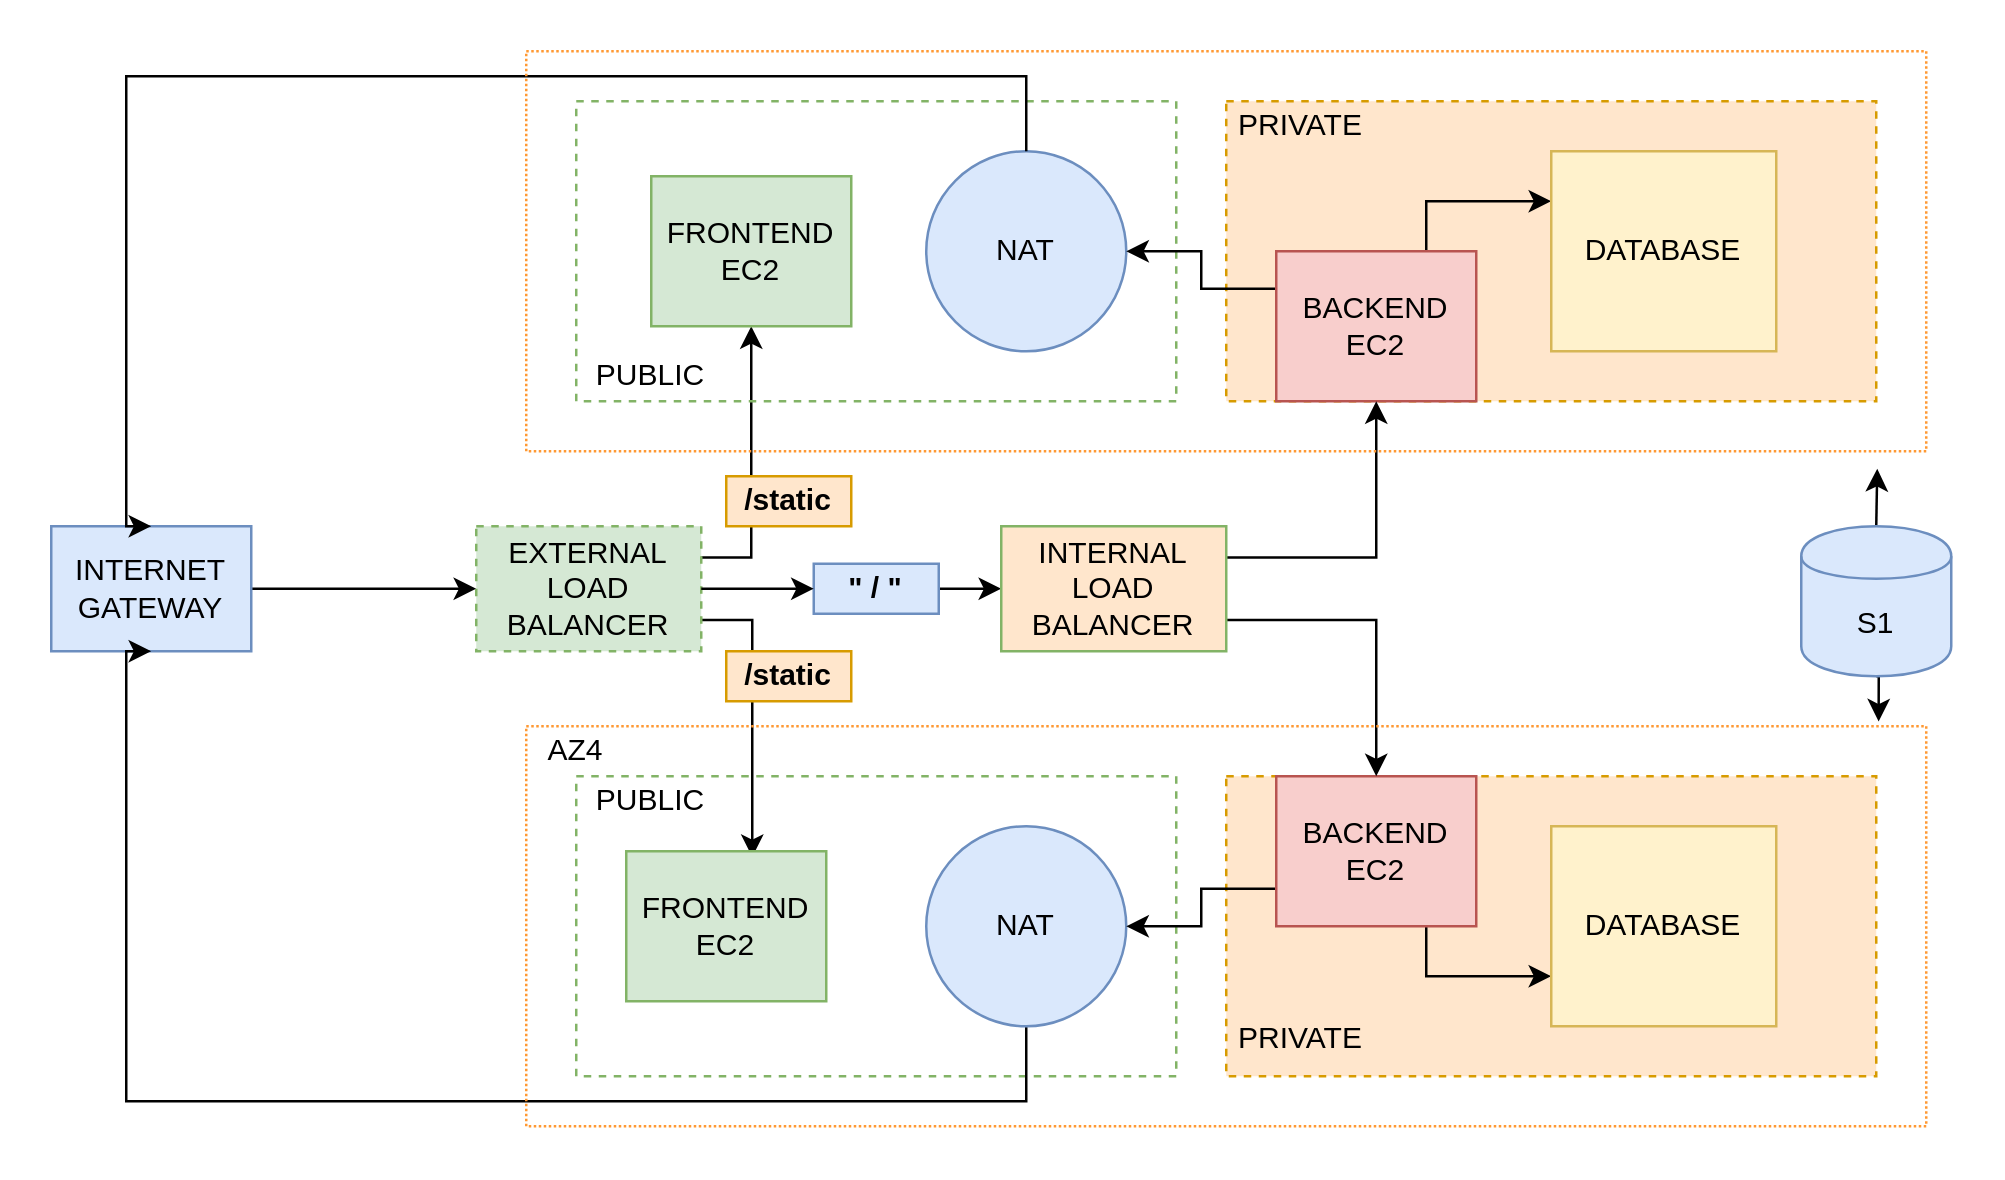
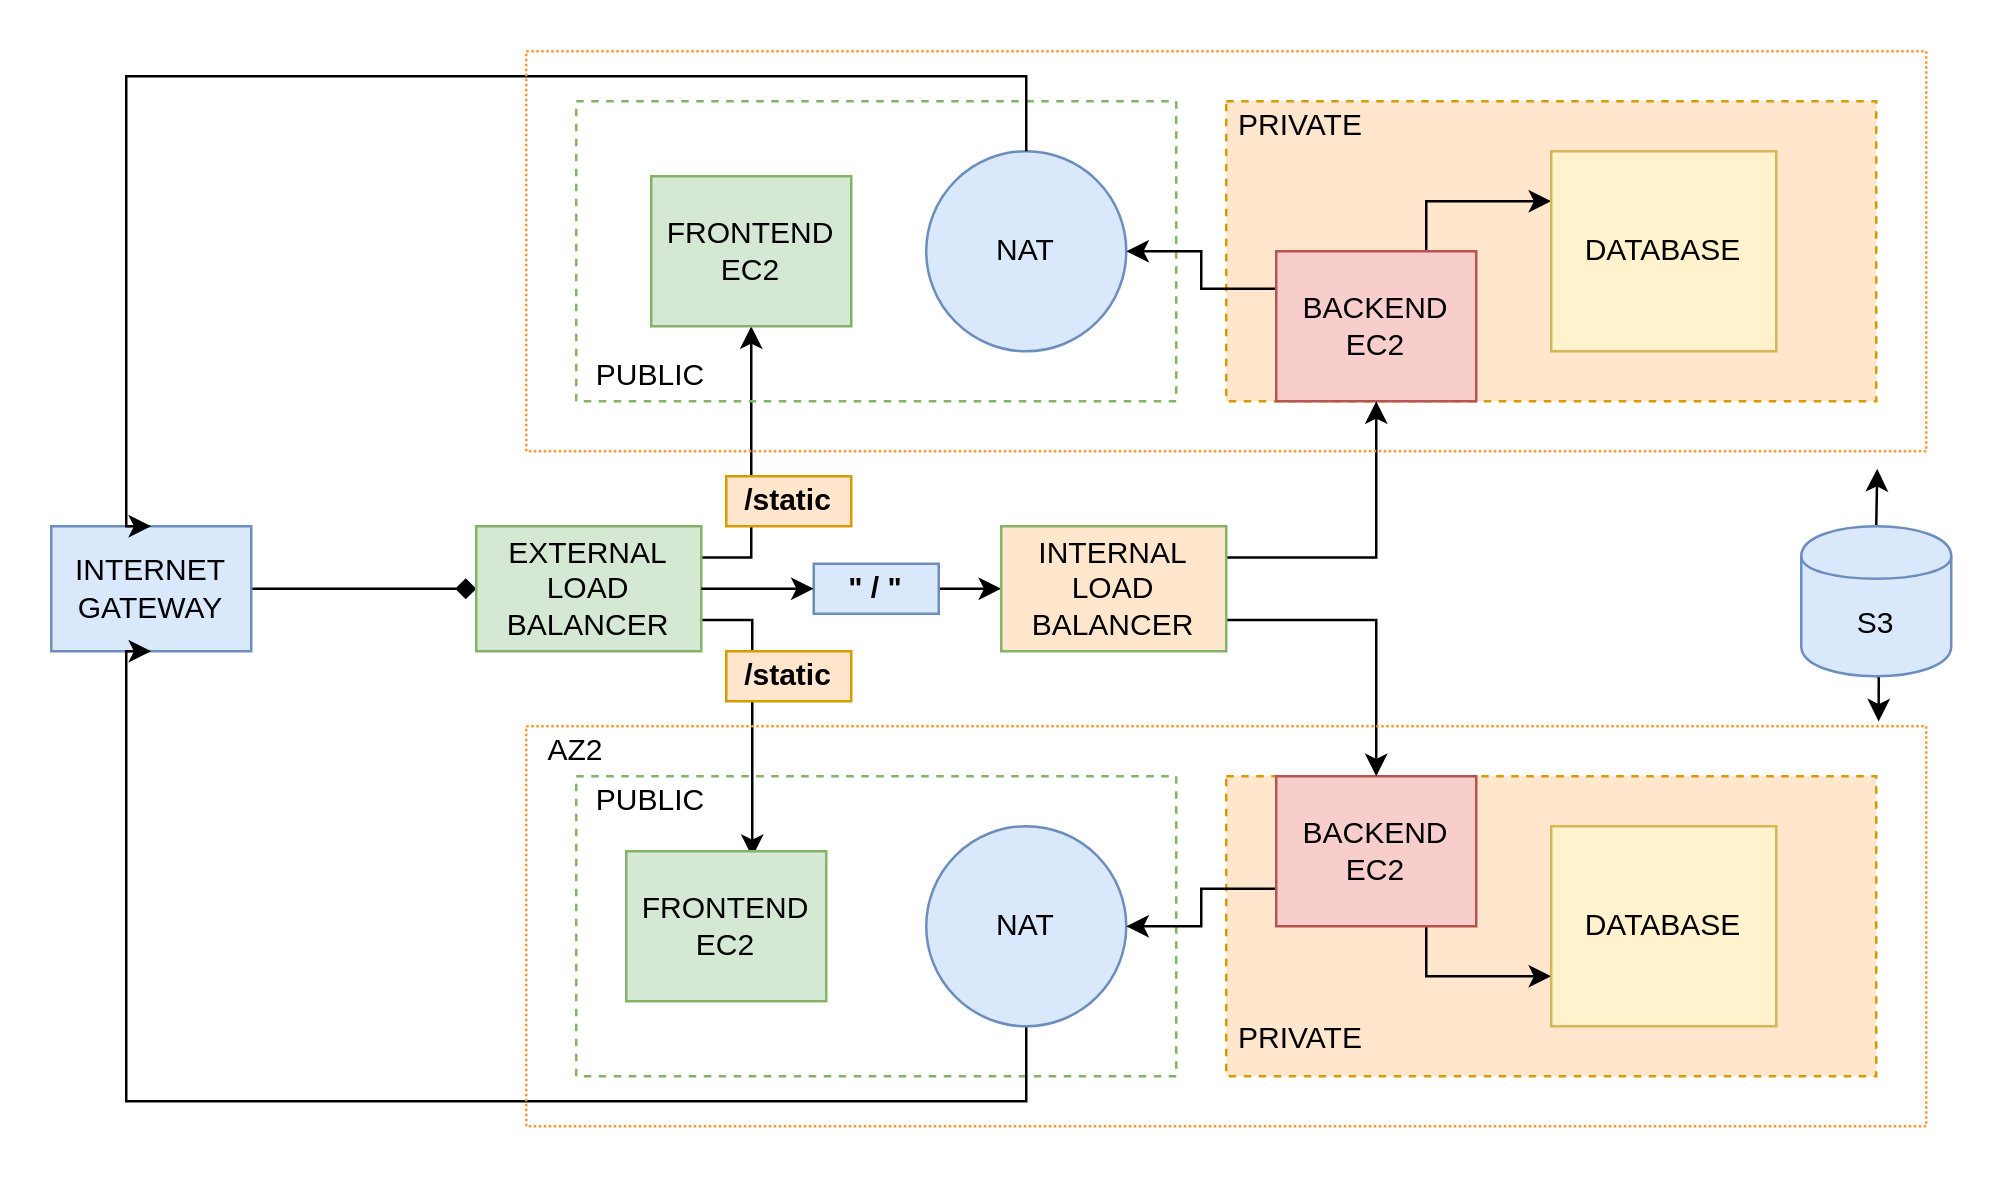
(457, 589) -> (456, 589)
(589, 589) -> (589, 589)
(1876, 624) -> (1876, 624)
(576, 751) -> (576, 751)
